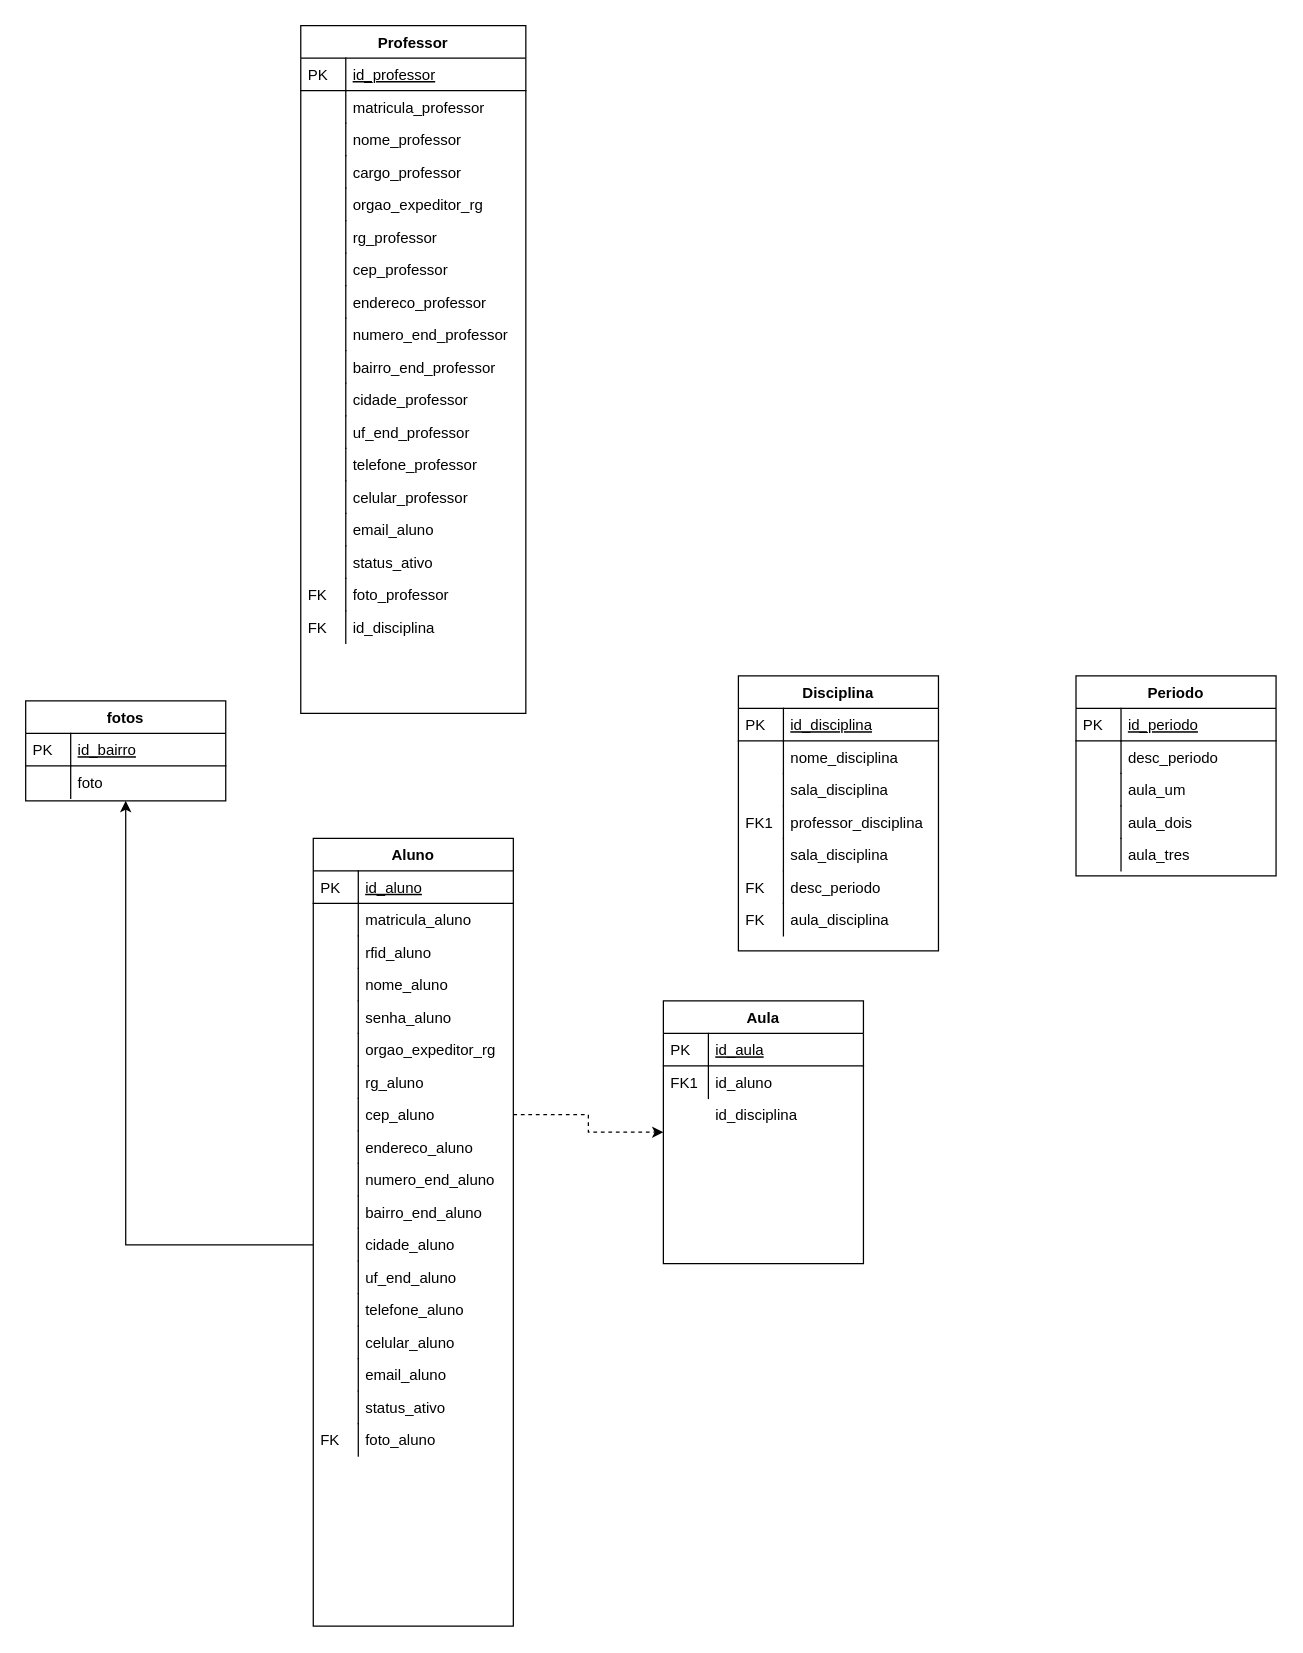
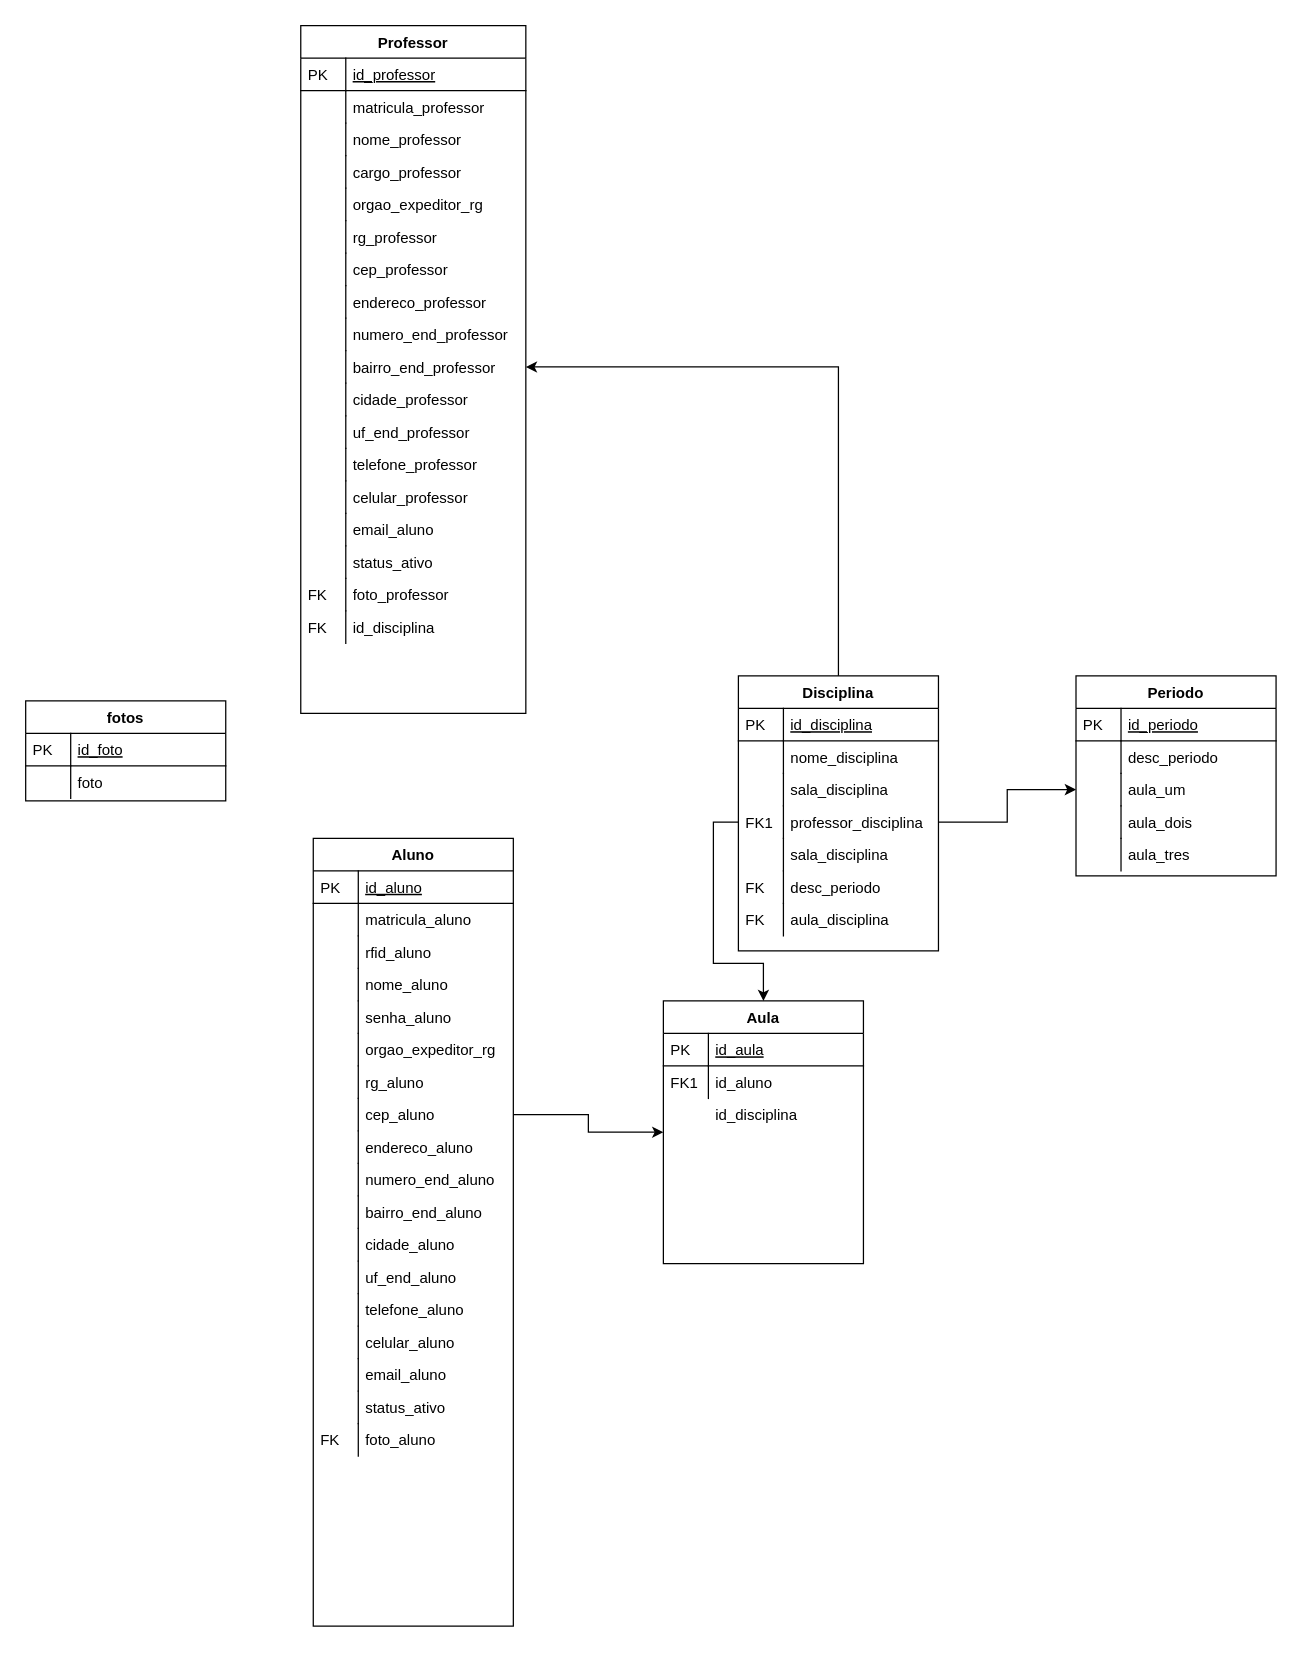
none -> (838, 369)
(111, 750) -> (105, 750)
none -> (1007, 809)
none -> (713, 920)
(126, 1119) -> none
(588, 1120) -> (588, 1120)
